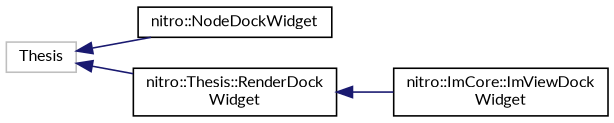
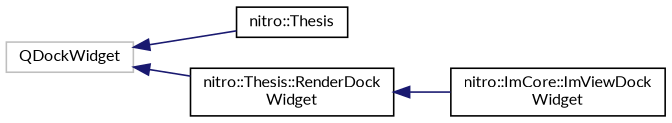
(235, 22) -> (292, 22)
(41, 57) -> (70, 57)
